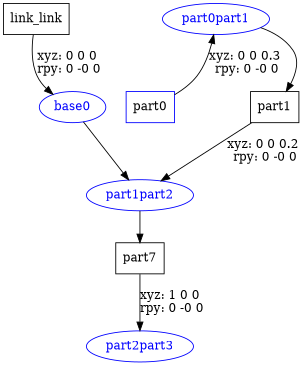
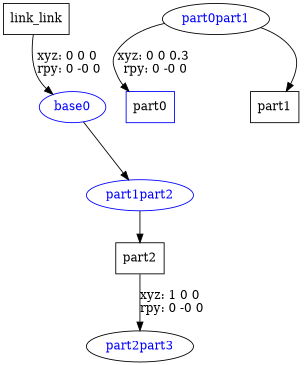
(216, 19) -> (216, 19)
(199, 73) -> (123, 44)
(210, 150) -> none
(140, 258) -> (140, 258)
(140, 346) -> (140, 346)
